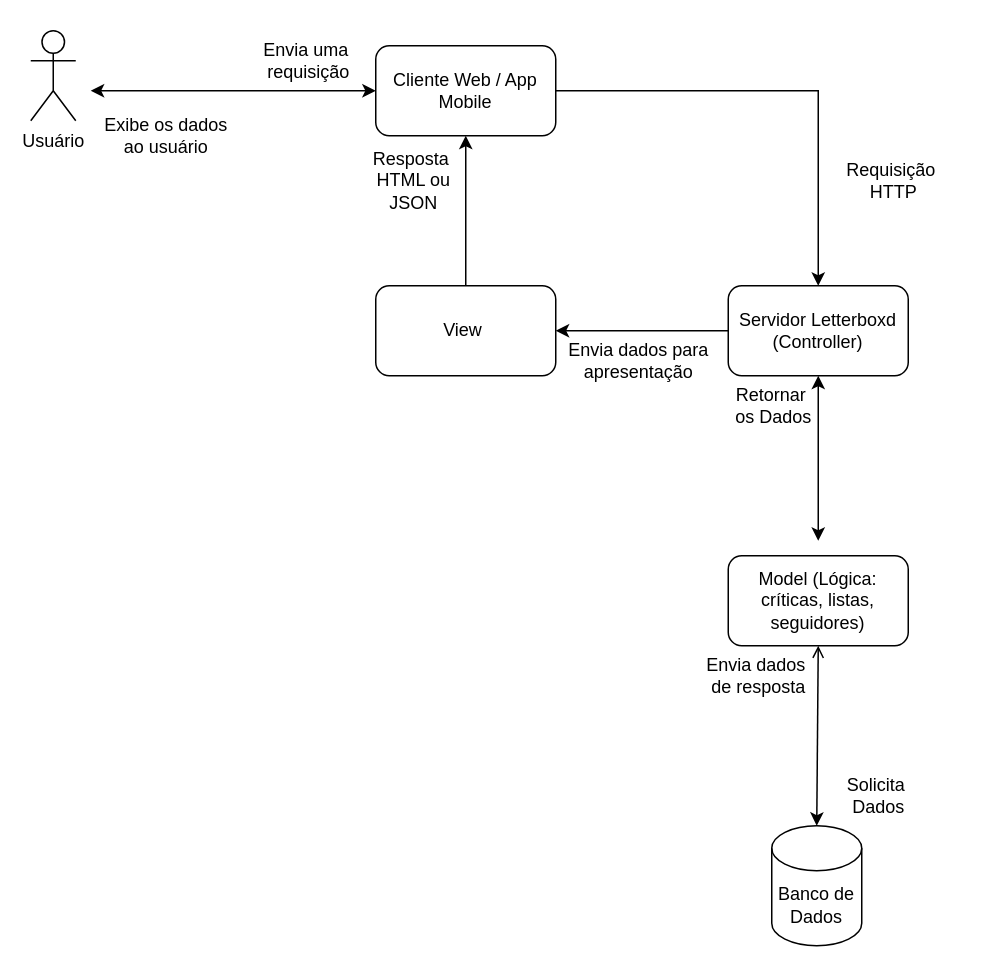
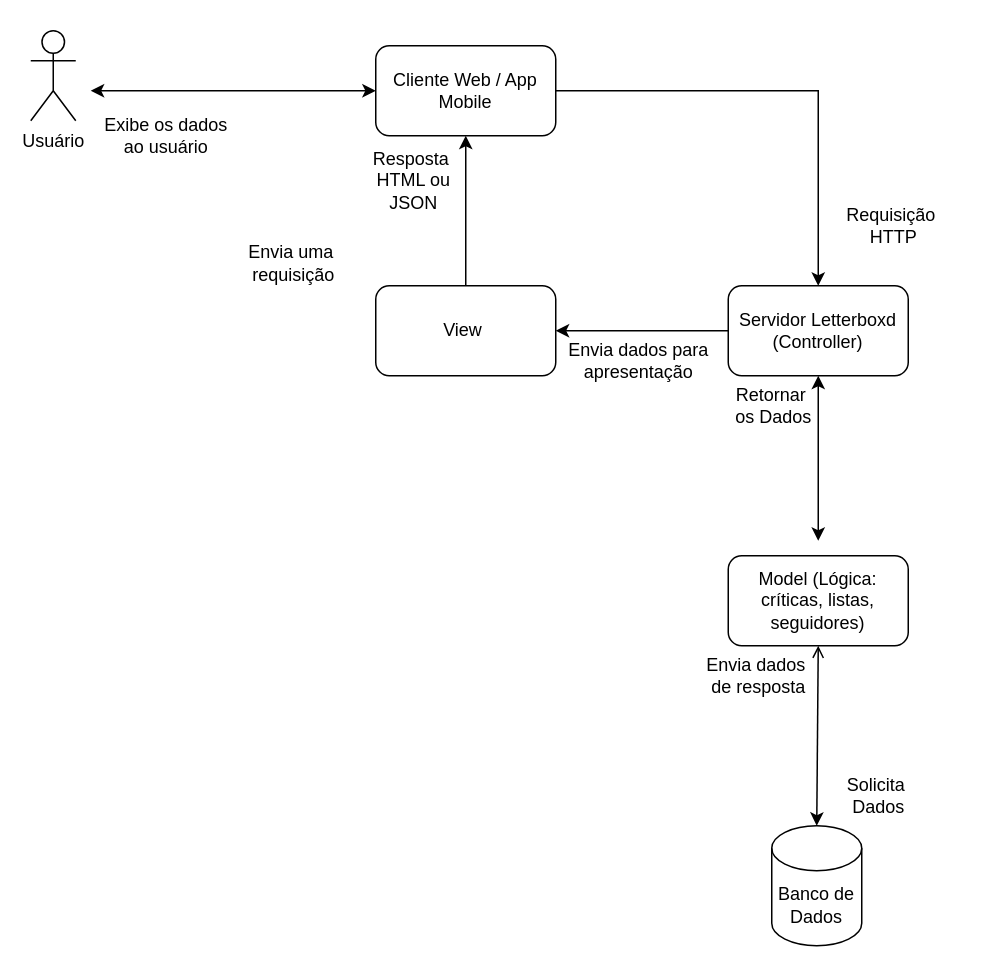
(308, 61) -> (293, 263)
(893, 181) -> (893, 226)
